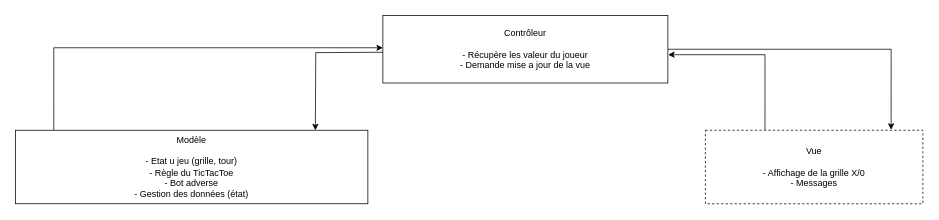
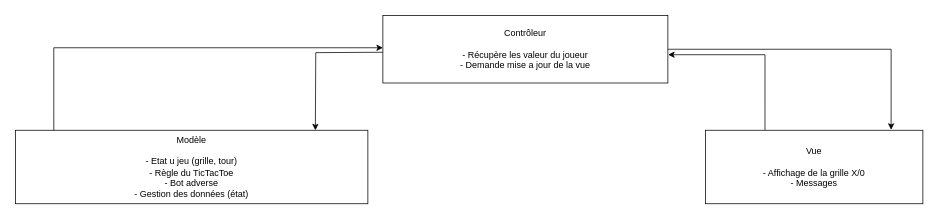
(814, 167) -> (814, 167)
